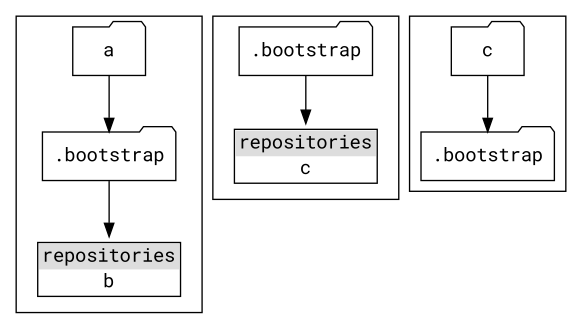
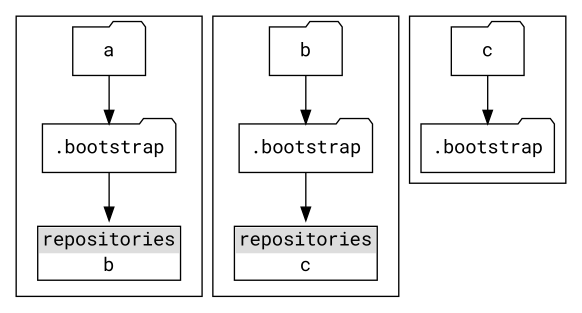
none -> (306, 51)
